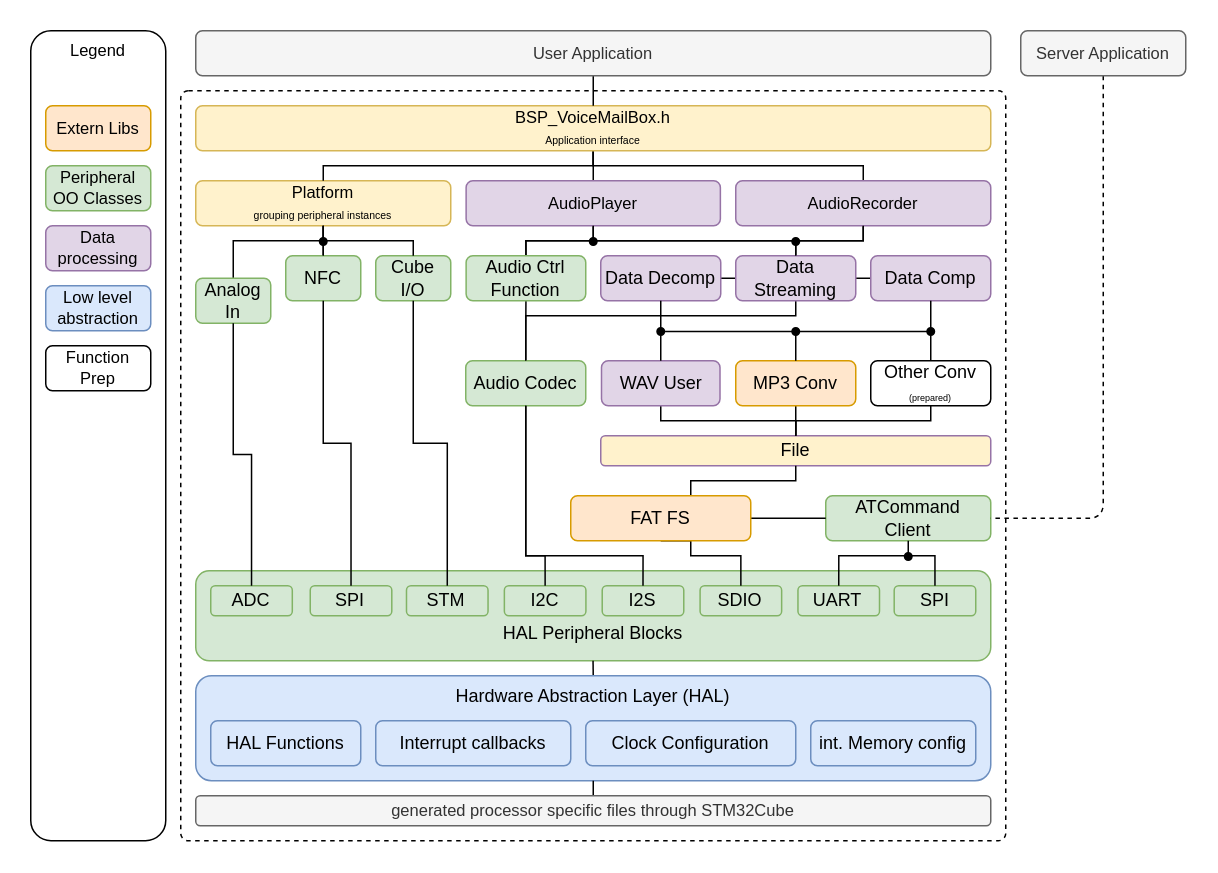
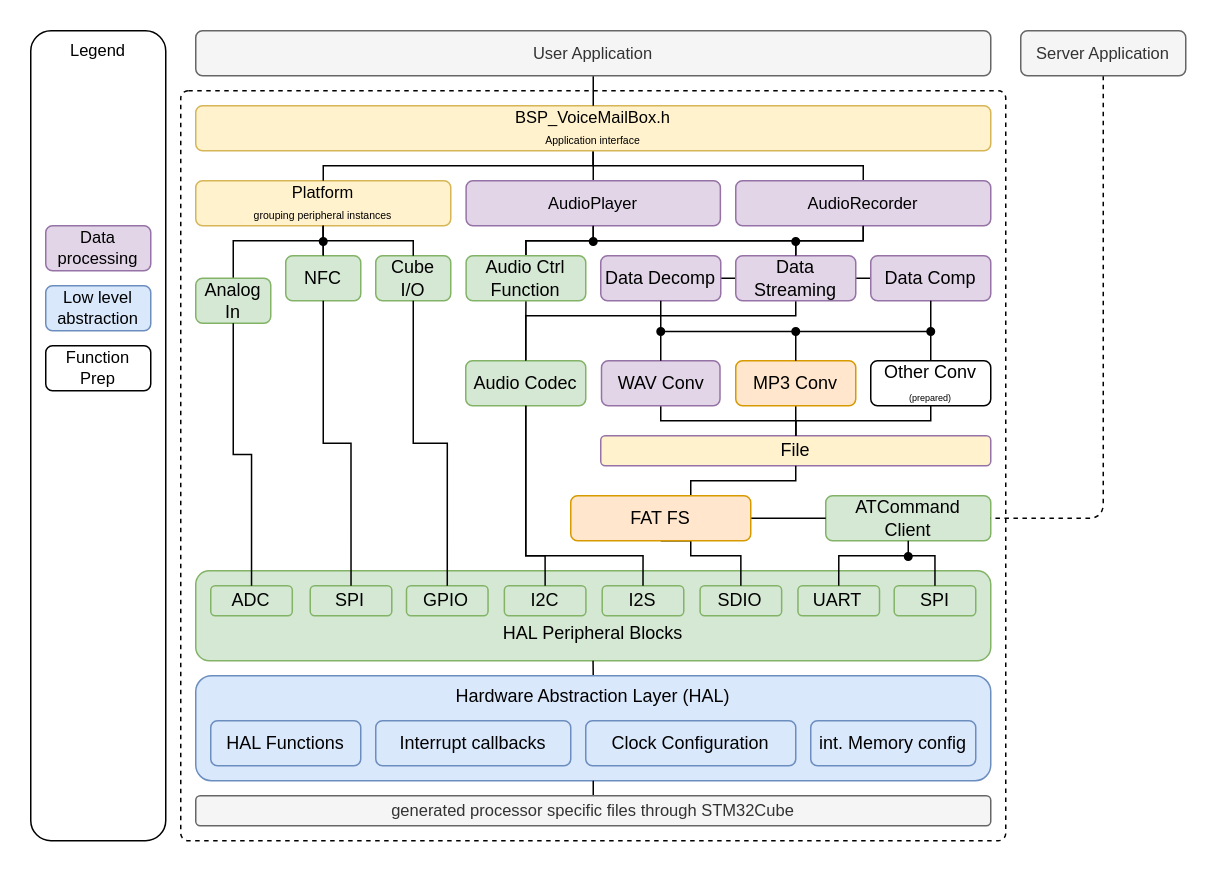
(98, 128) -> none
(98, 188) -> none
(662, 383) -> (662, 383)
(446, 601) -> (446, 601)
